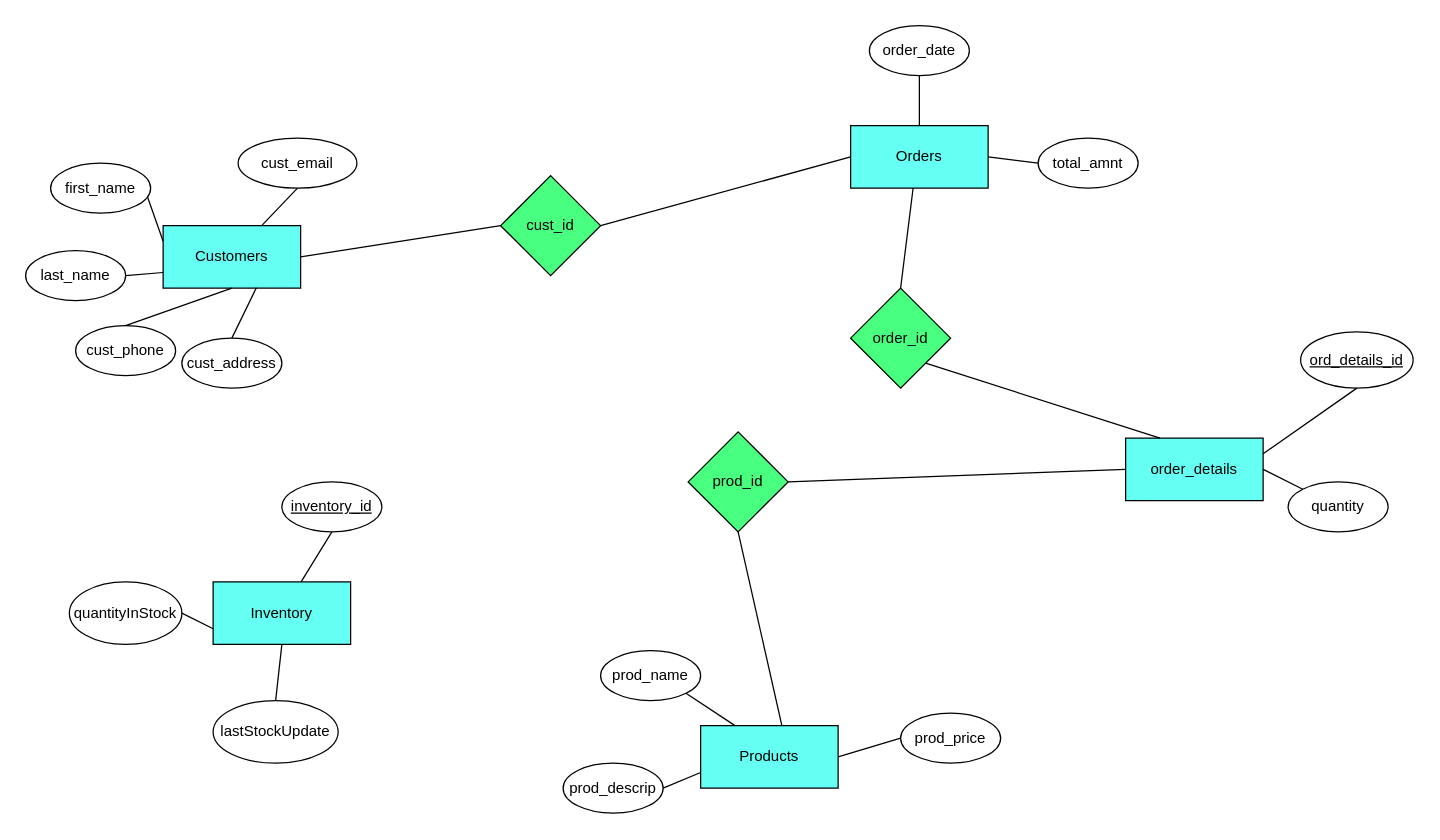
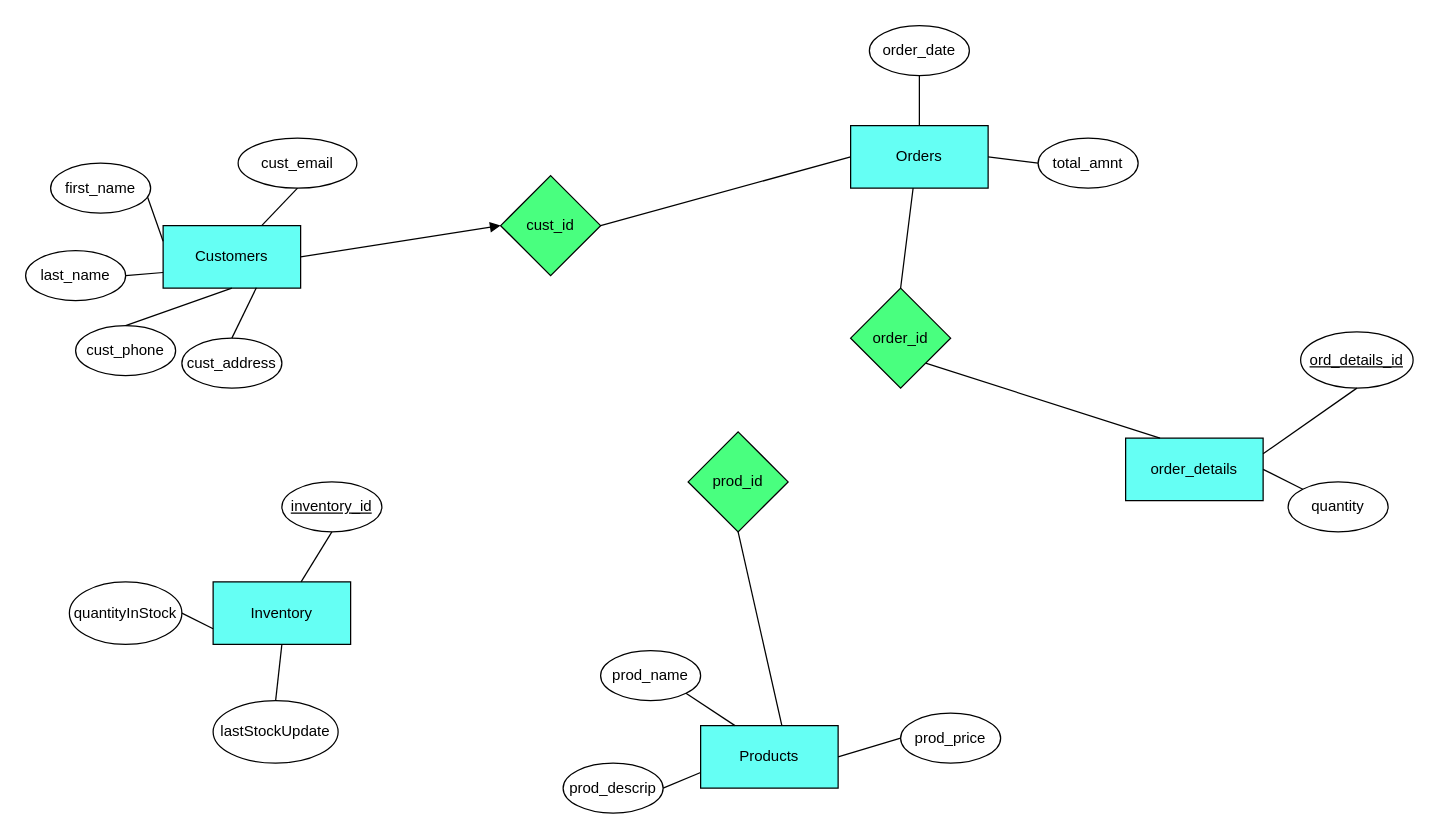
(493, 227) -> (489, 227)
(957, 476) -> none
